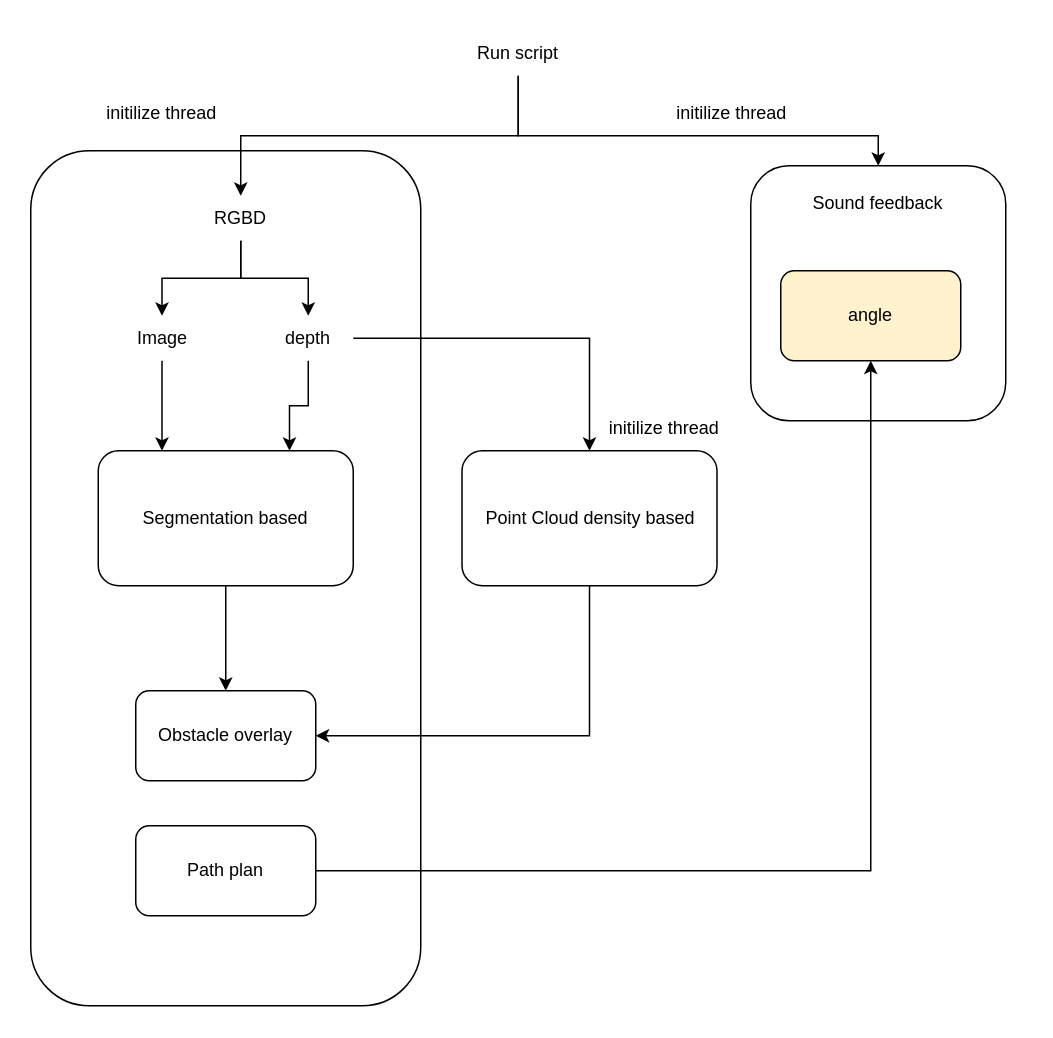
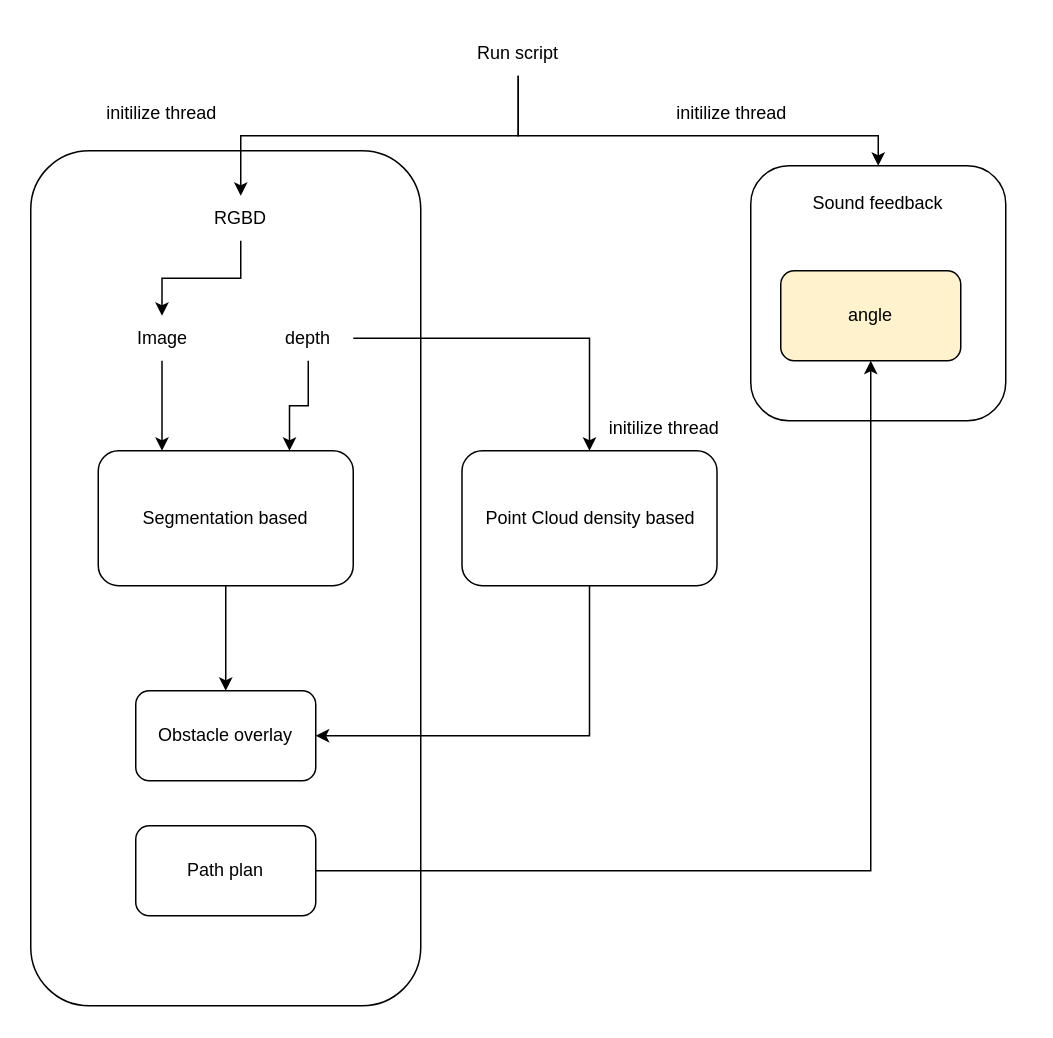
(289, 278) -> none
